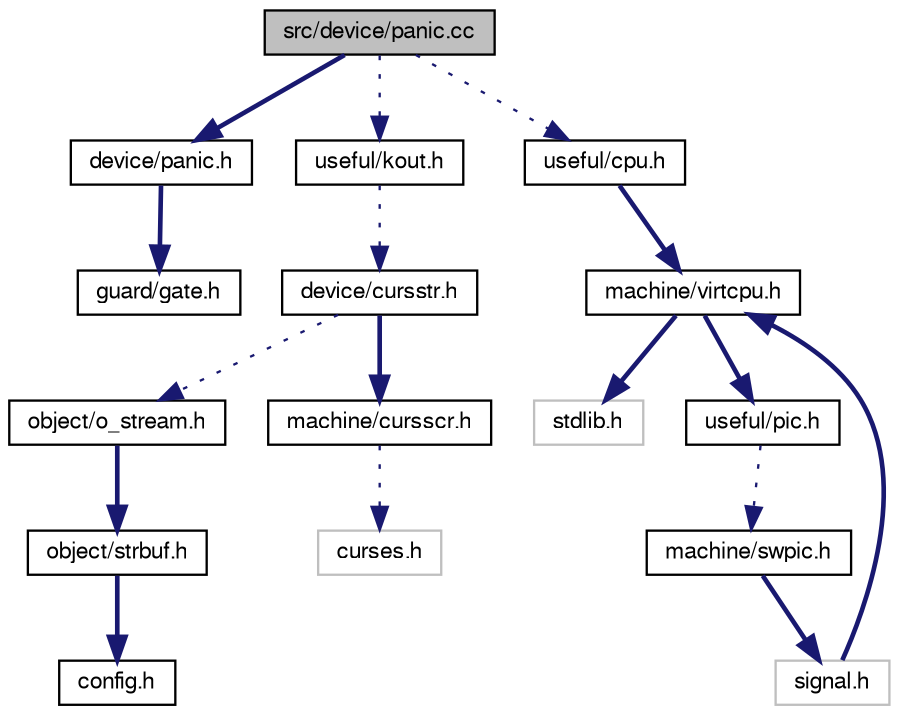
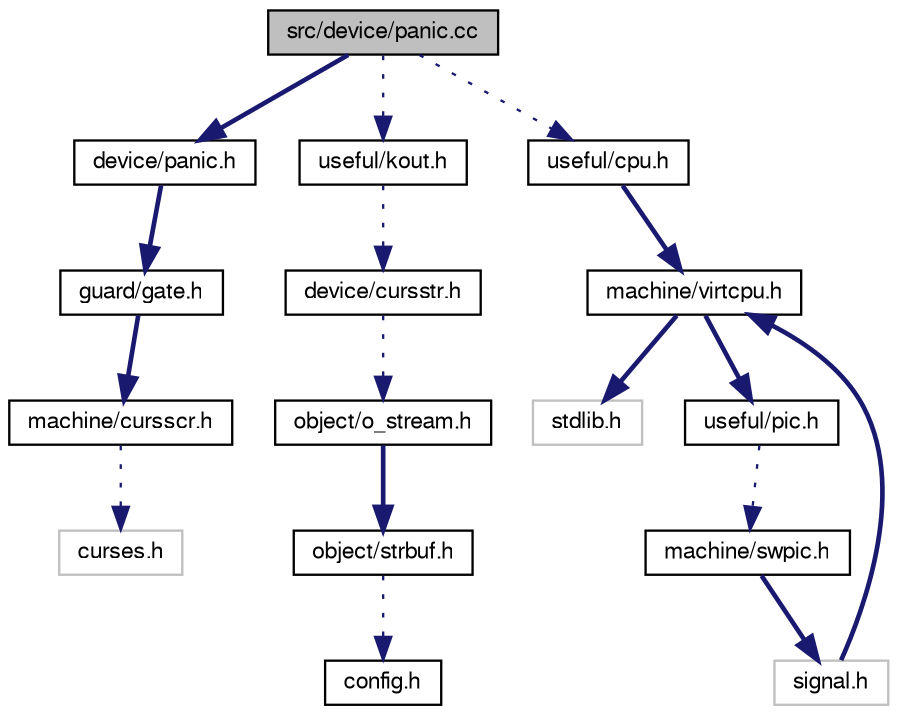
(380, 346) -> (133, 346)
(117, 606) -> (383, 606)
